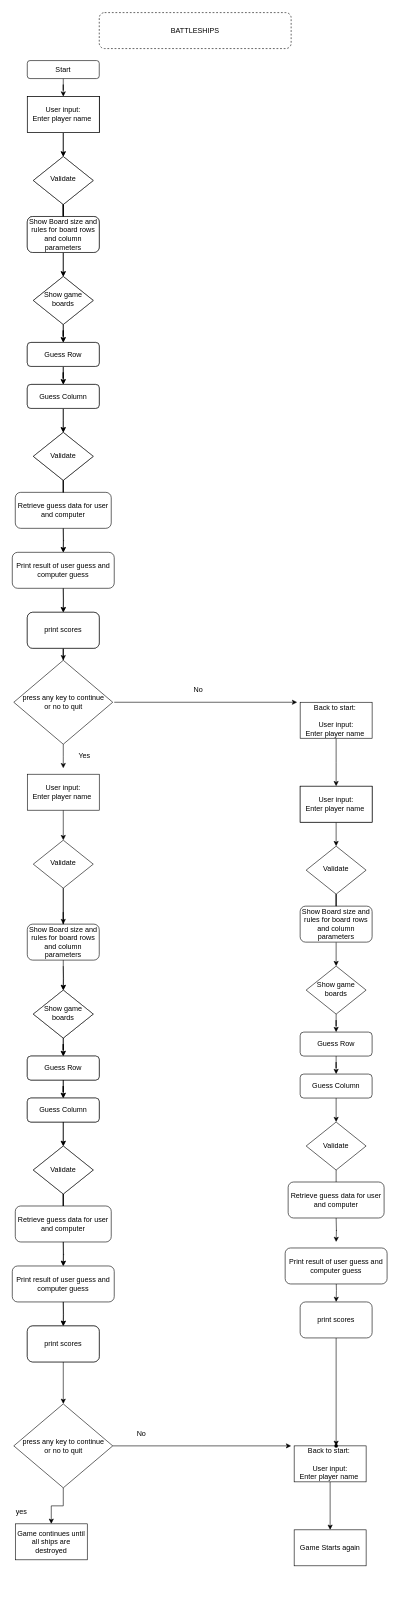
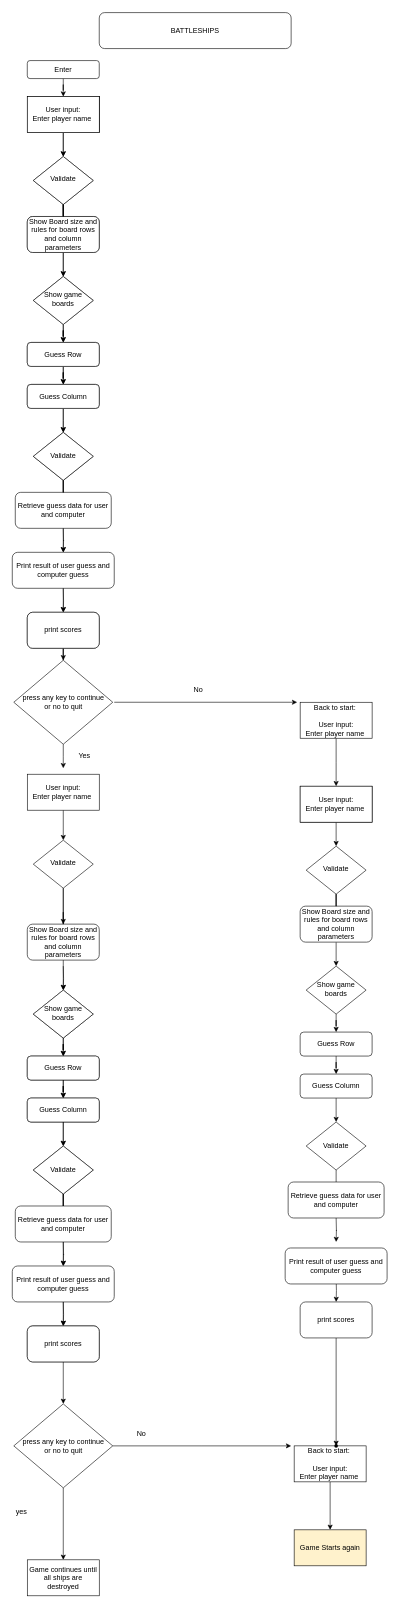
(195, 30) -> (195, 30)
(63, 69) -> (63, 69)
(51, 1542) -> (63, 1578)
(330, 1548) -> (330, 1548)
